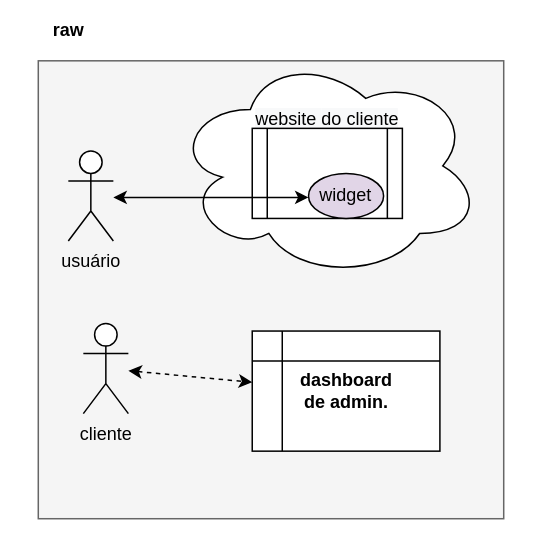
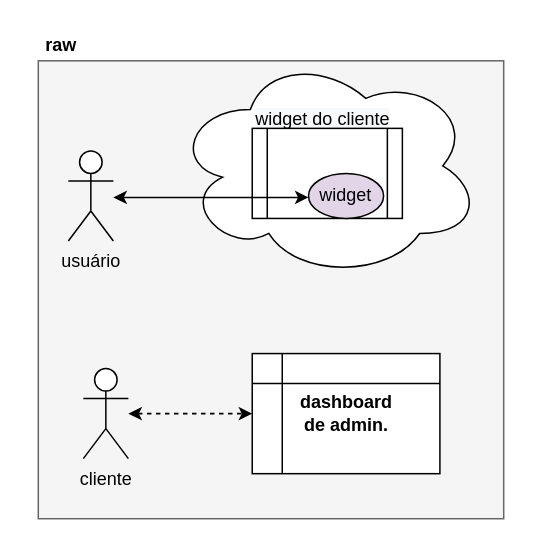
(68, 31) -> (61, 46)
(335, 130) -> (332, 120)
(106, 368) -> (106, 413)
(346, 391) -> (346, 413)
